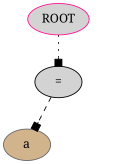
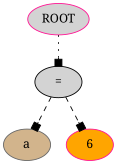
none -> (90, 145)
